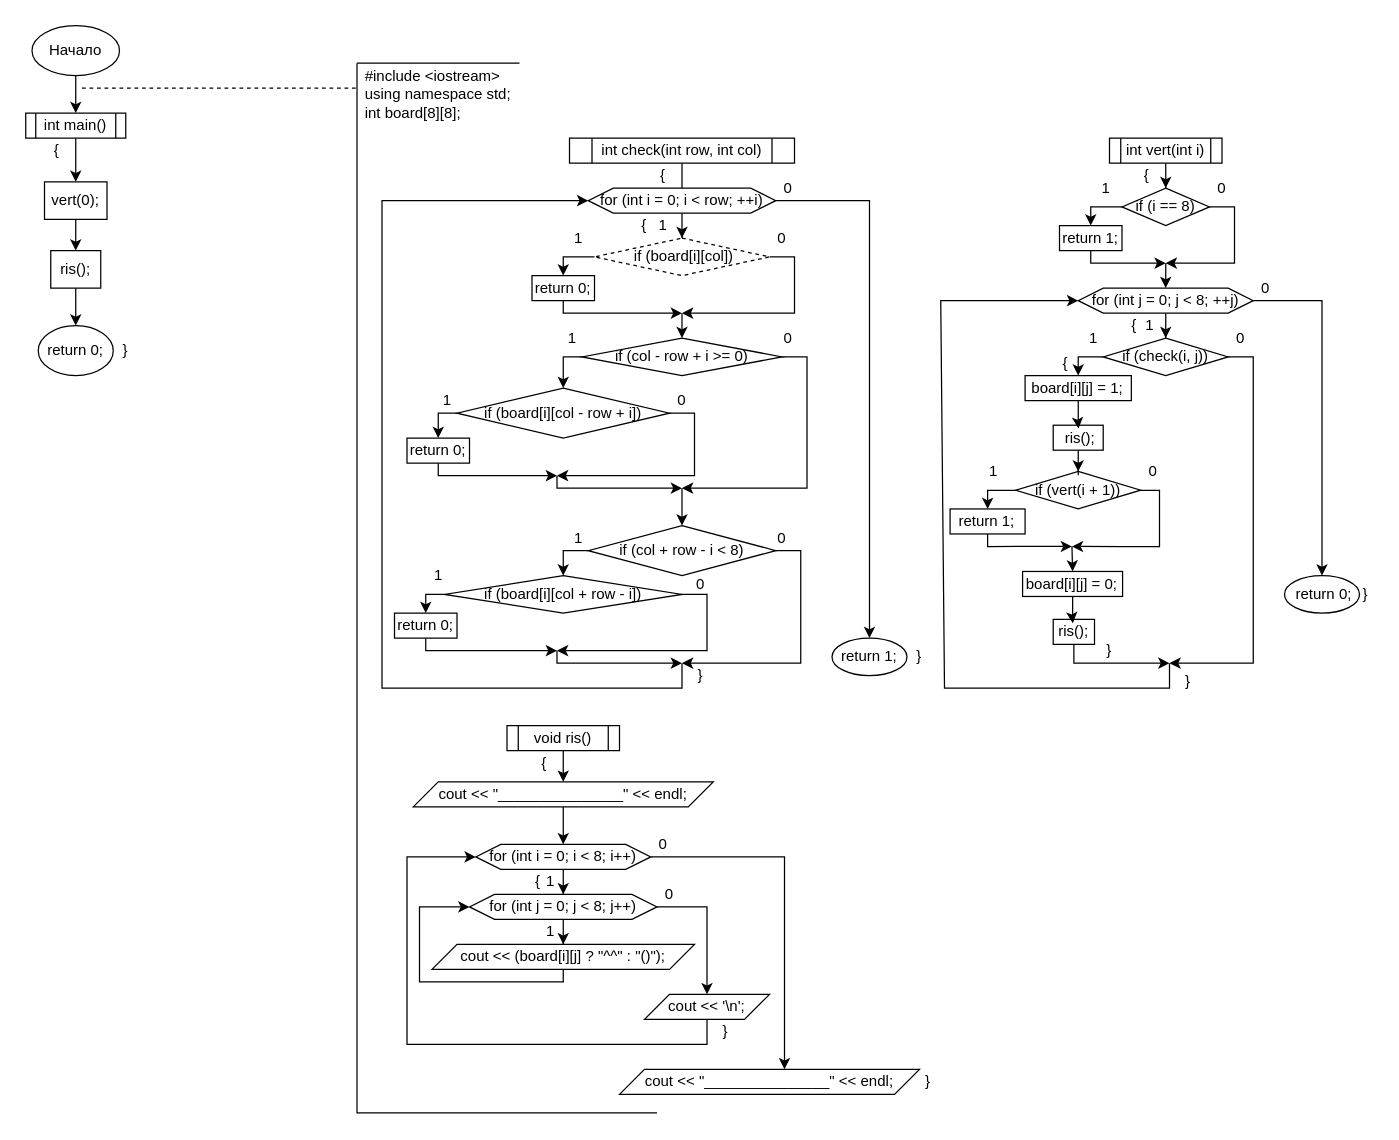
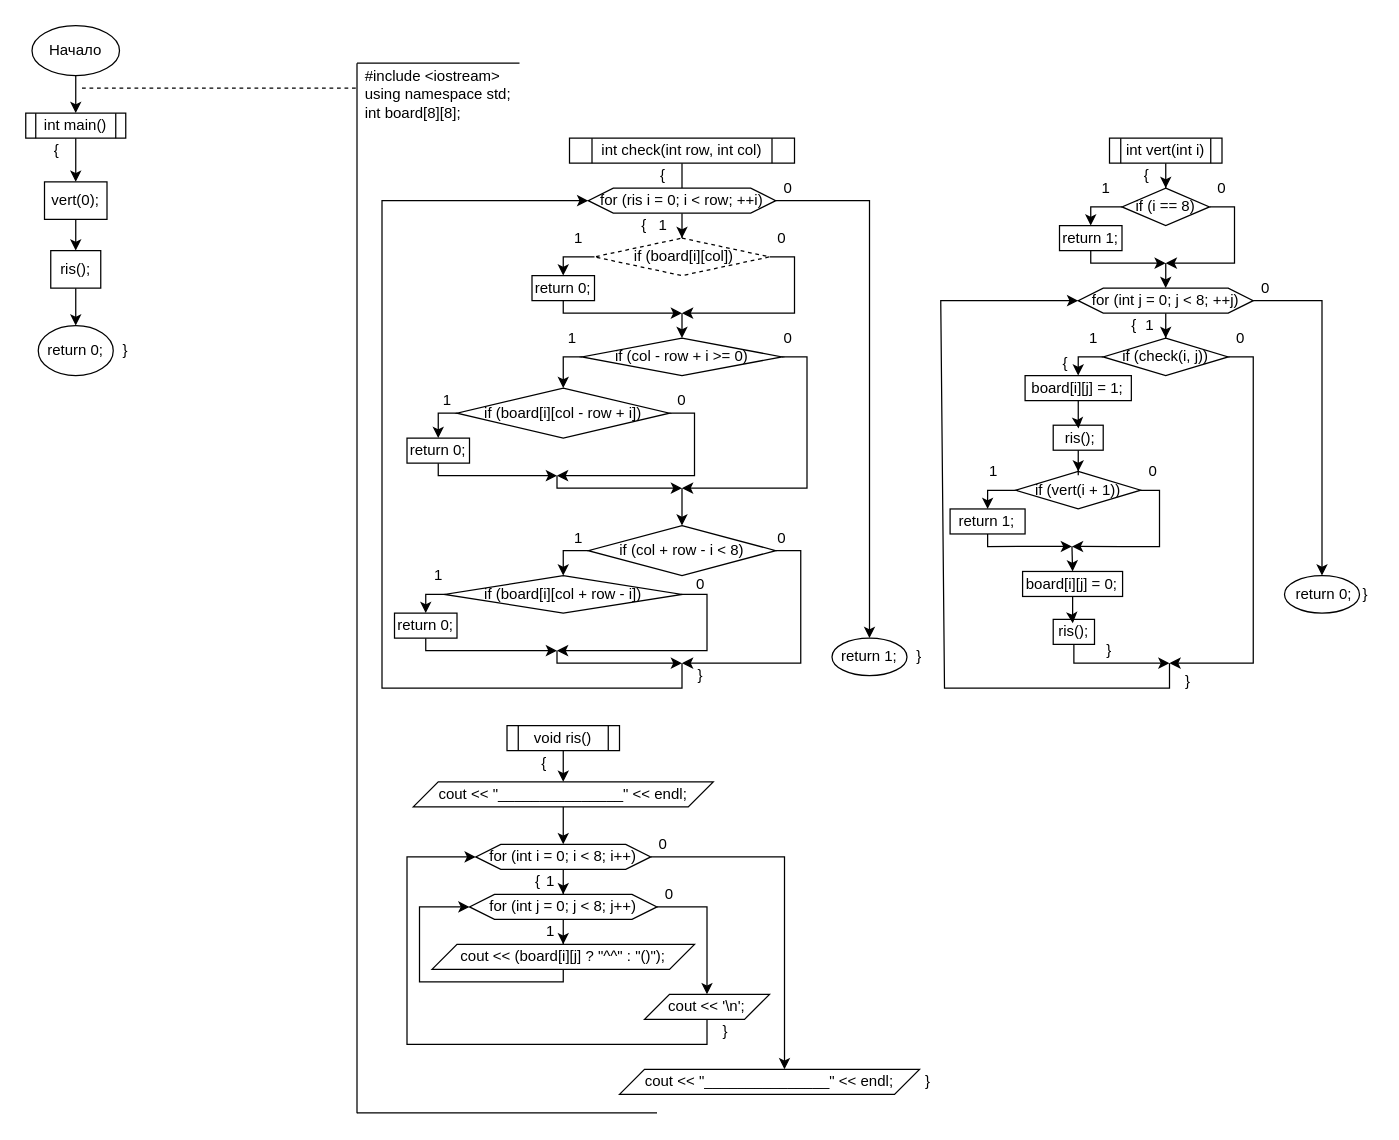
(682, 201) -> (682, 201)
